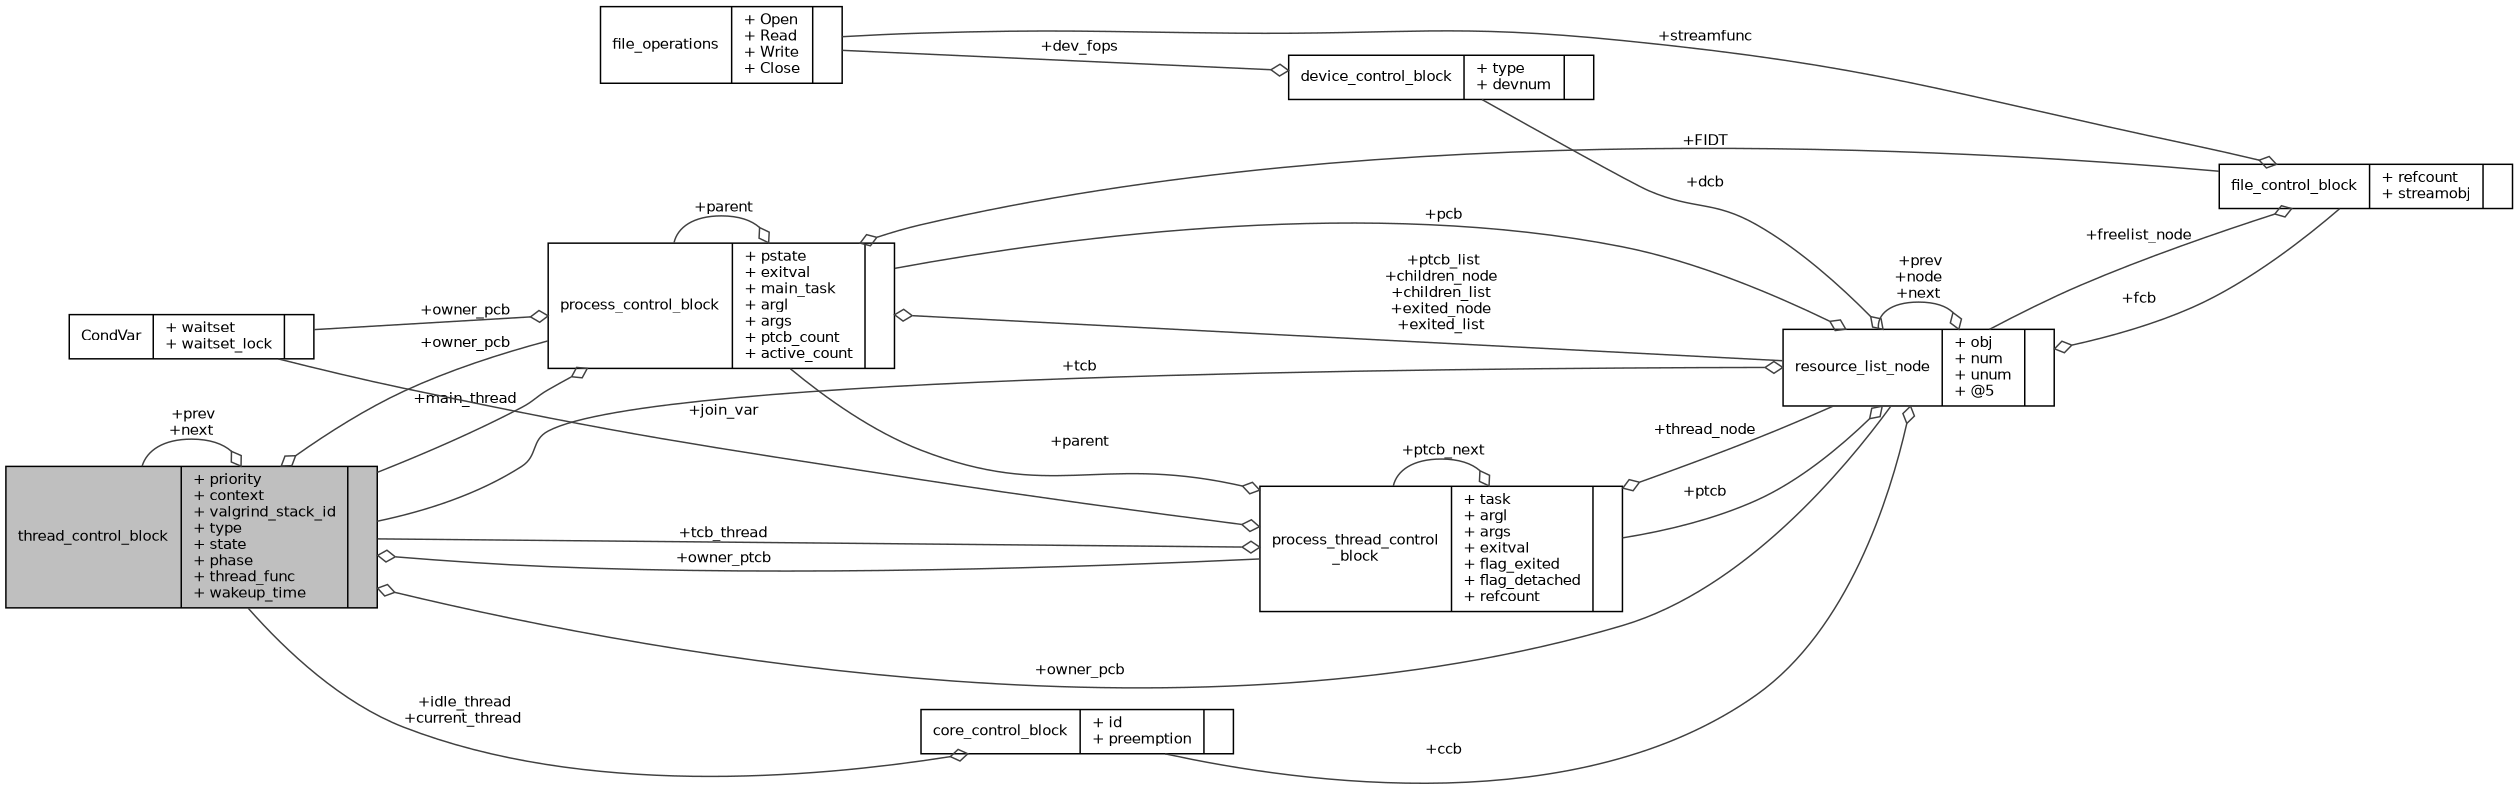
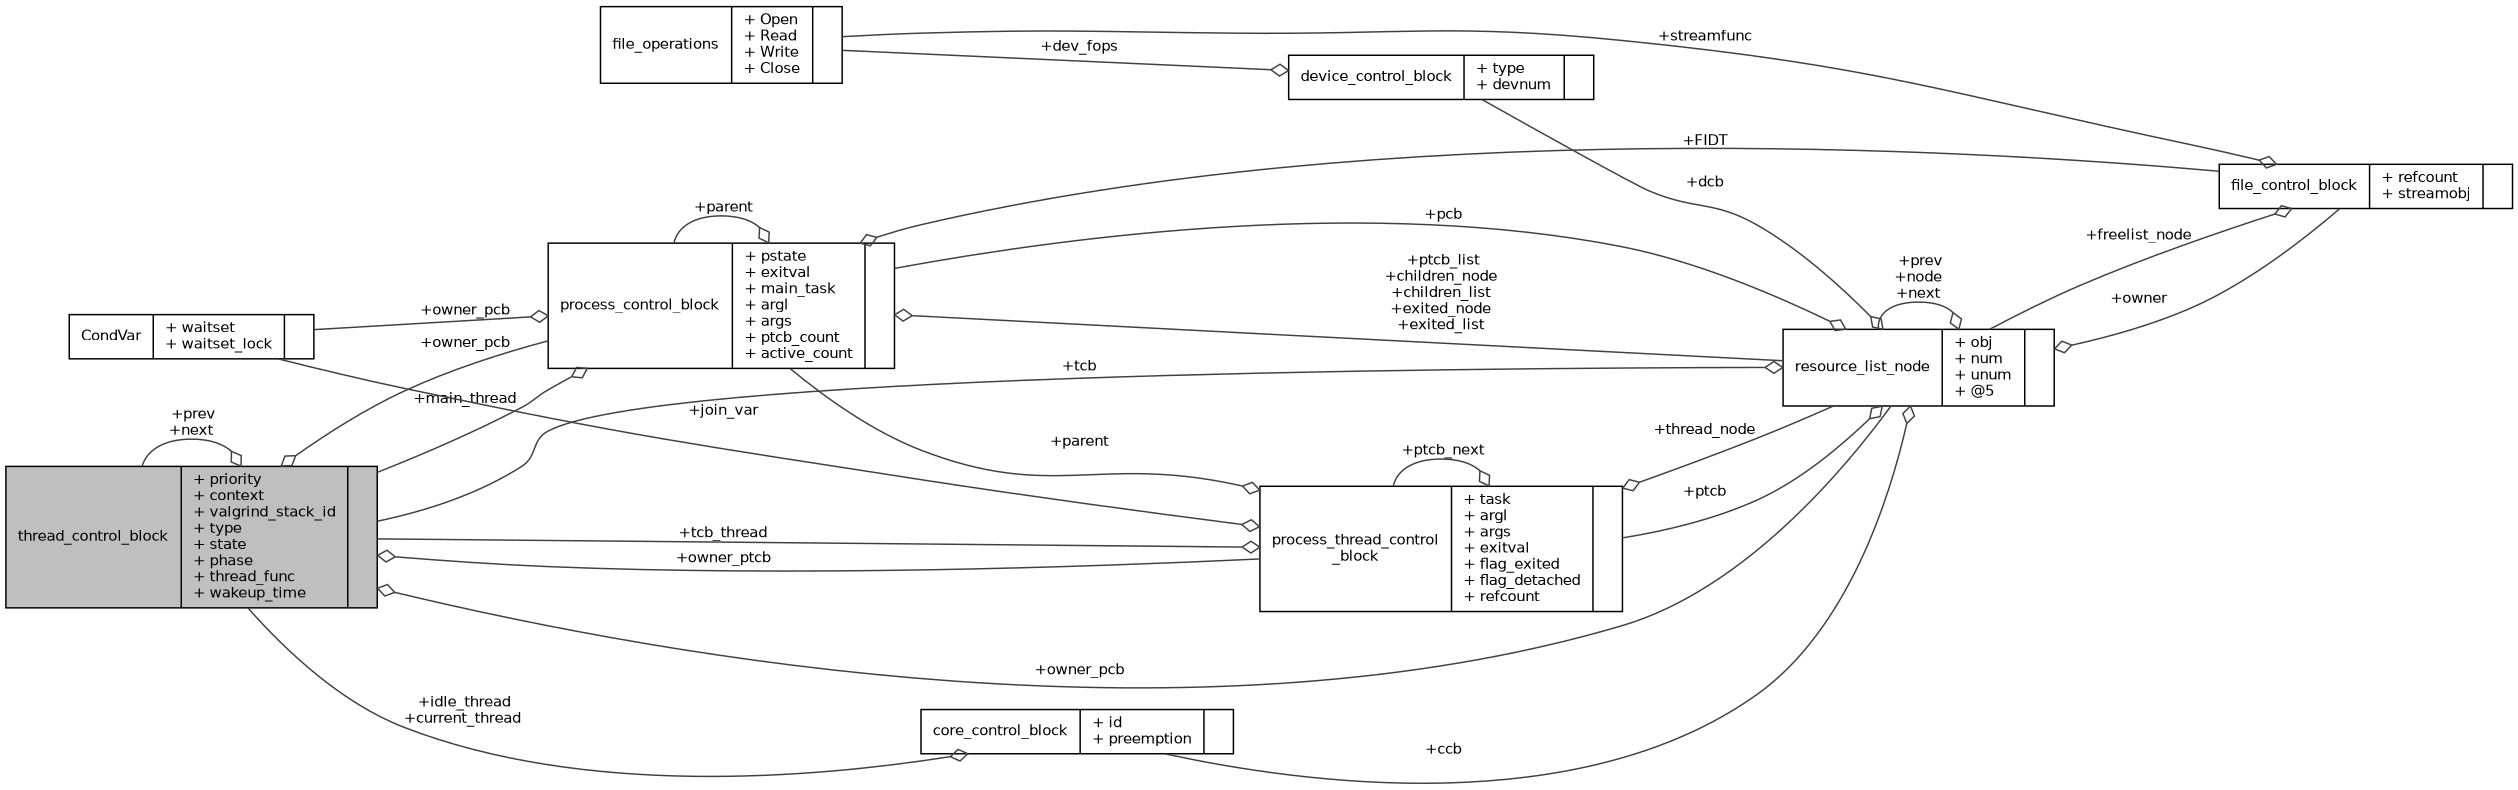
(2137, 299) -> (2137, 299)
